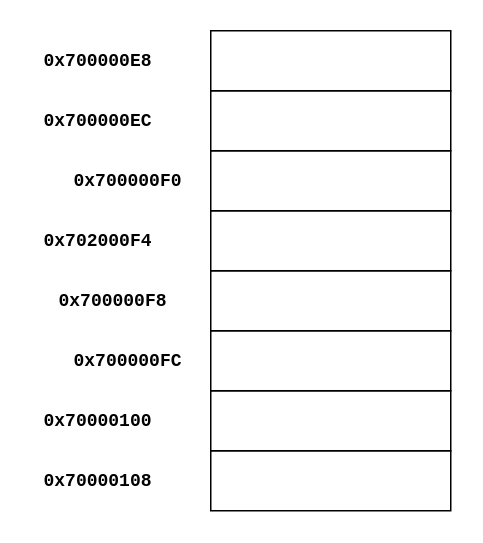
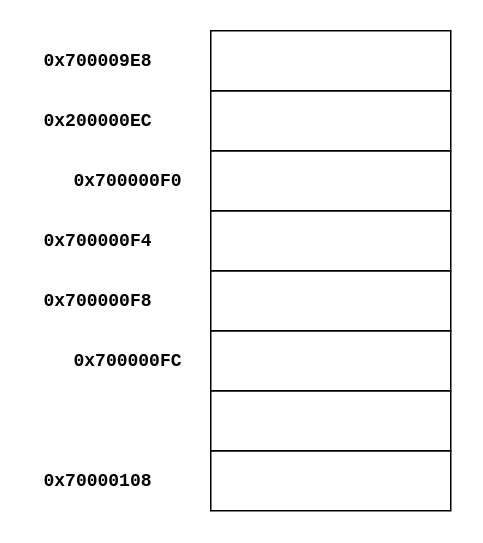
(98, 61) -> (98, 61)
(98, 121) -> (98, 121)
(98, 241) -> (98, 241)
(113, 301) -> (98, 301)
(98, 421) -> none
